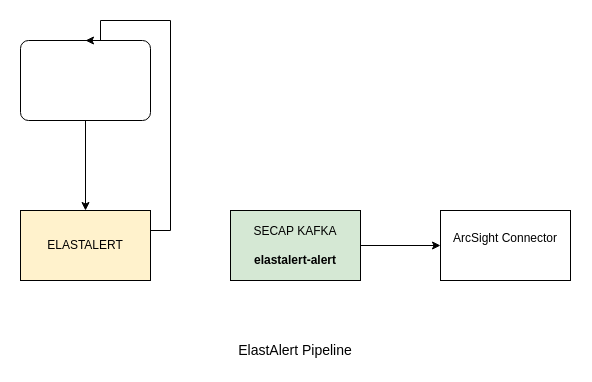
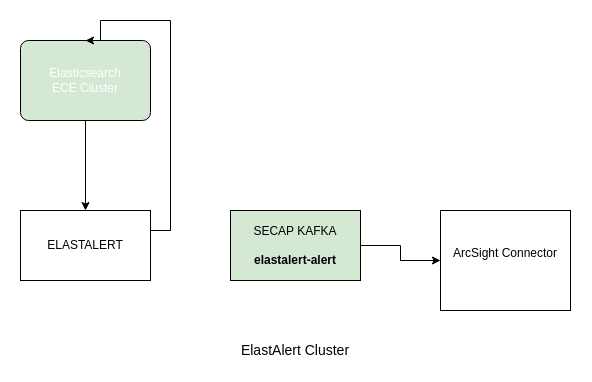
(86, 81) -> (86, 81)
(86, 246) -> (86, 246)
(506, 246) -> (506, 261)
(296, 351) -> (296, 351)
